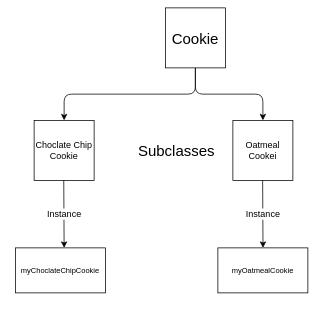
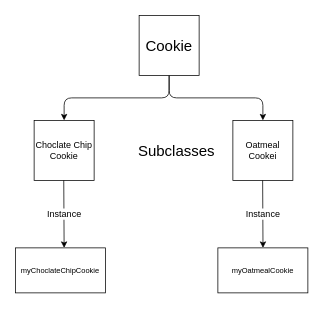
(195, 38) -> (169, 45)
